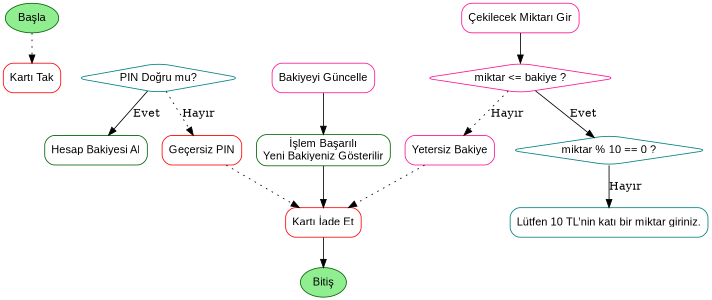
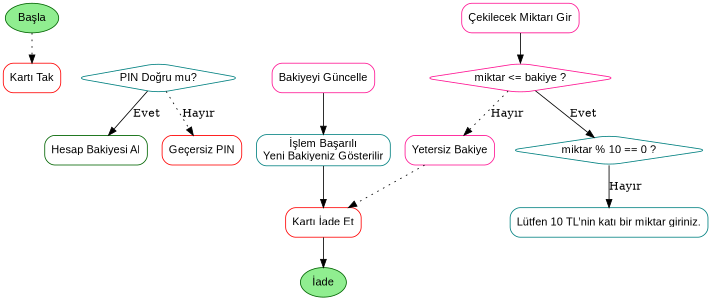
(323, 150) -> (323, 150)
(259, 184) -> none
(323, 282) -> (323, 282)
